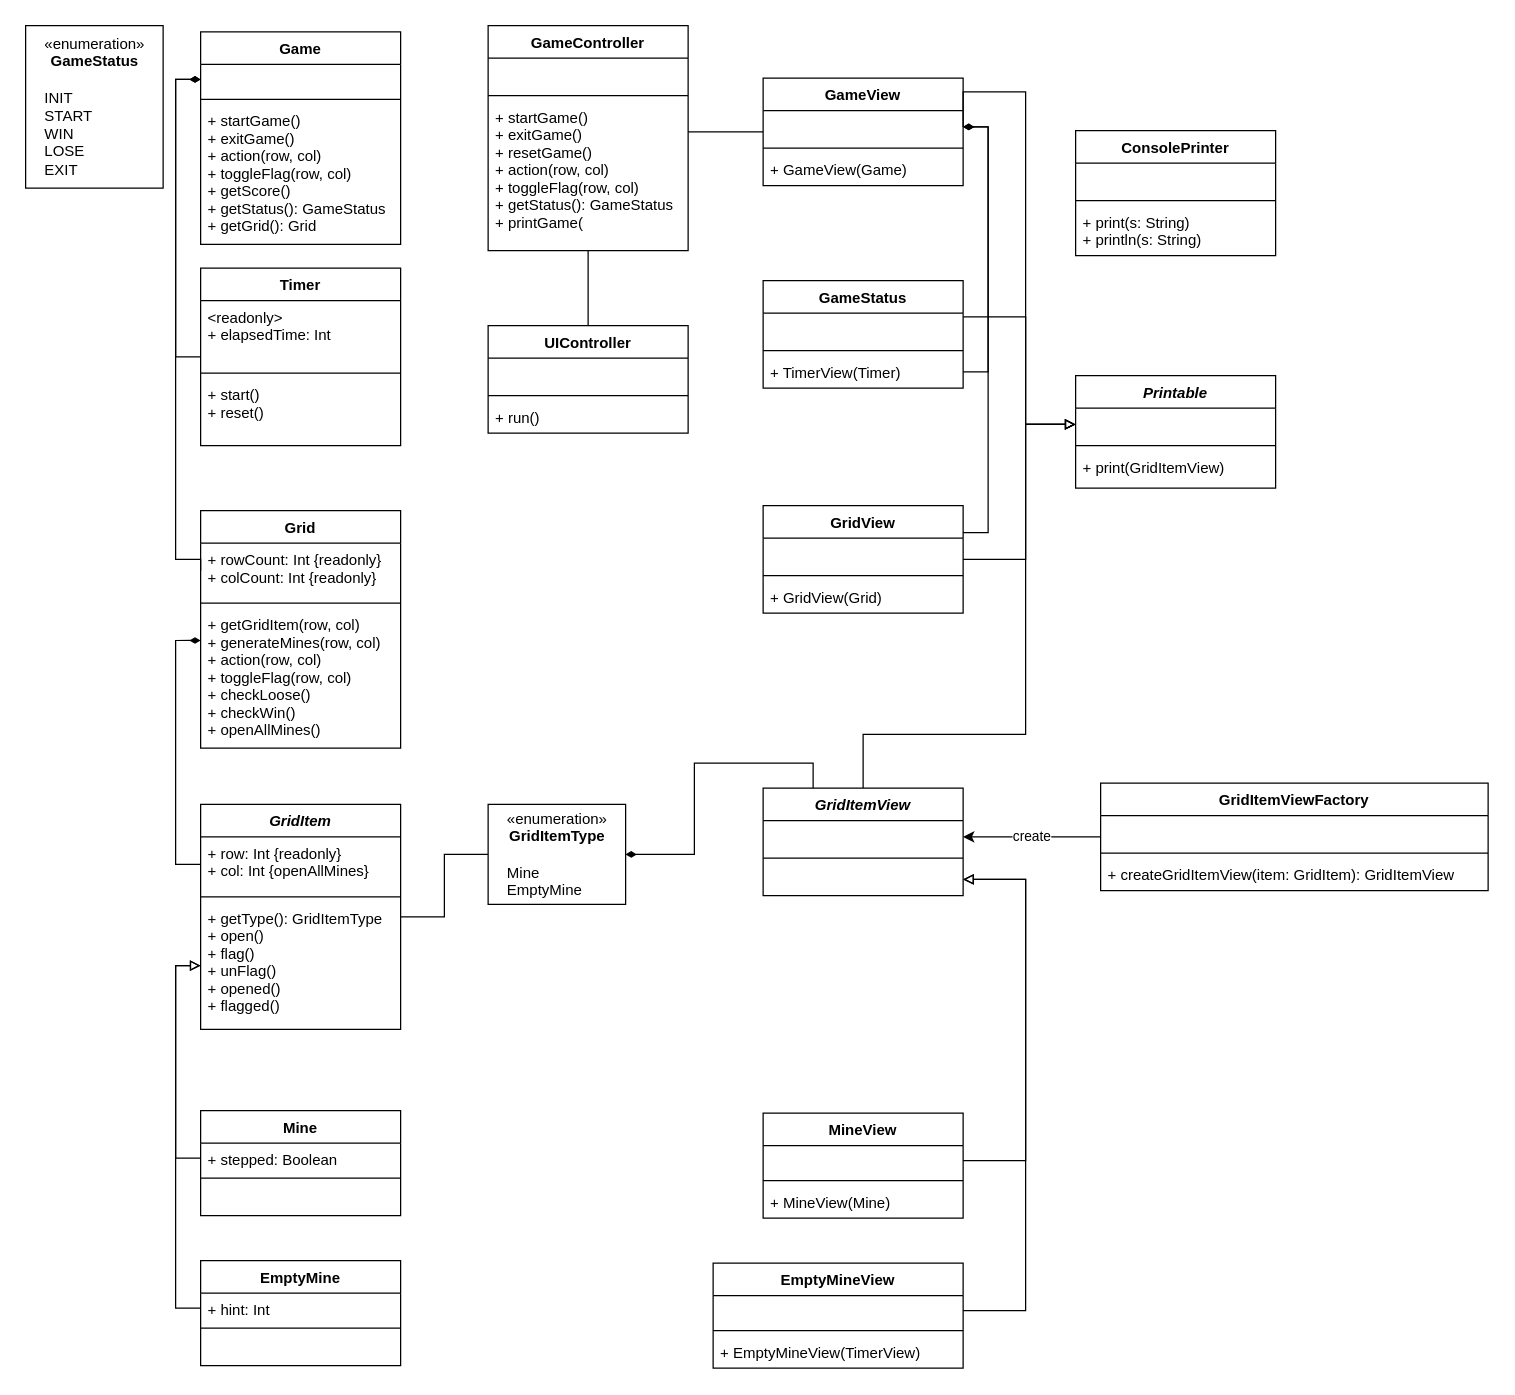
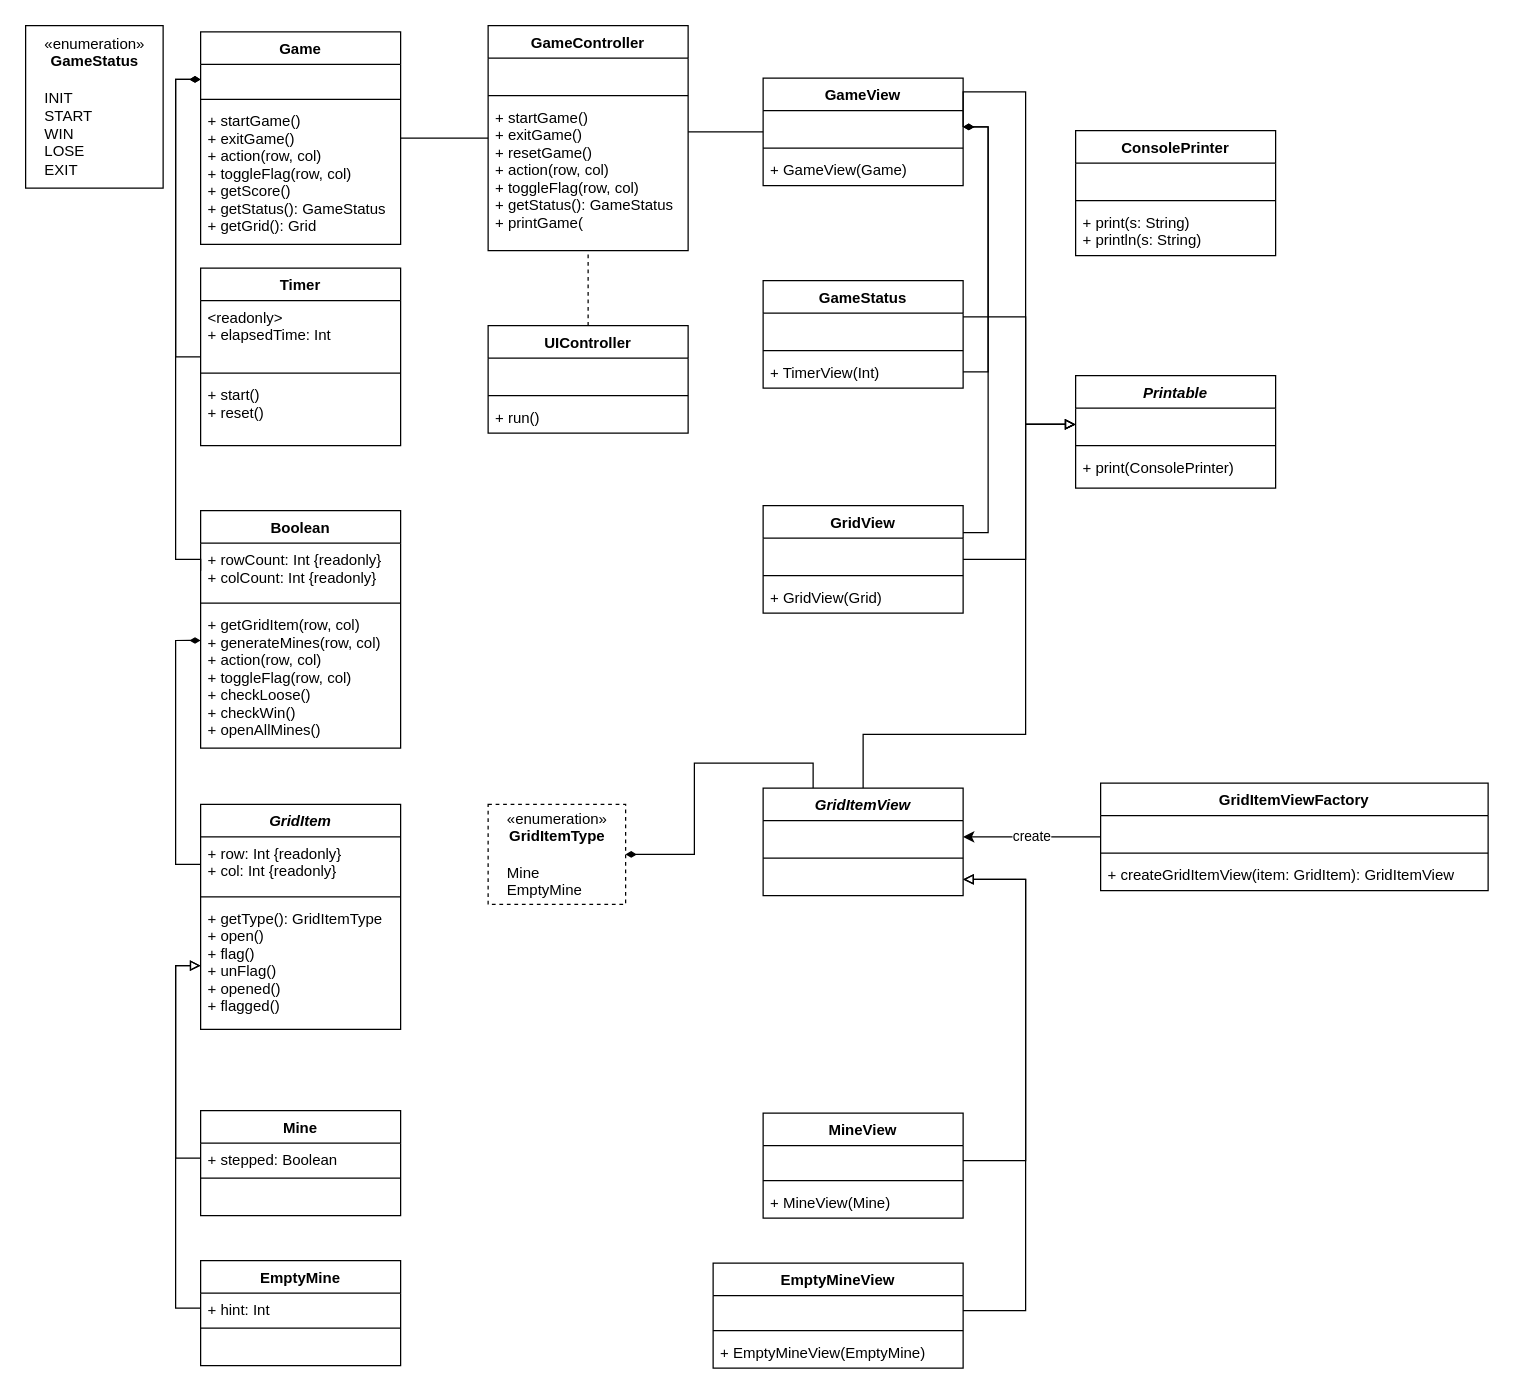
none -> (444, 138)
(588, 288) -> (588, 288)
(838, 373) -> (831, 373)
(1163, 468) -> (1171, 468)
(300, 528) -> (300, 528)
(286, 854) -> (286, 854)
(557, 854) -> (557, 854)
(444, 885) -> none
(819, 1353) -> (821, 1353)
